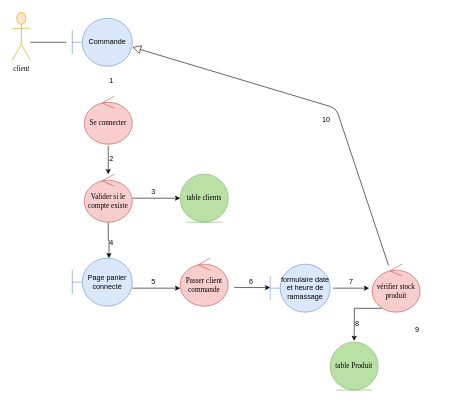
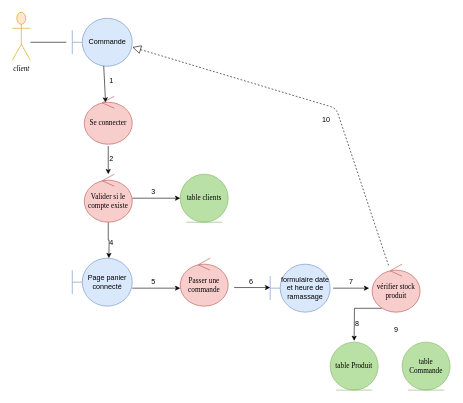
none -> (105, 81)
(316, 102) -> (316, 102)
(204, 285) -> (204, 285)
(420, 330) -> (399, 330)
none -> (426, 366)
